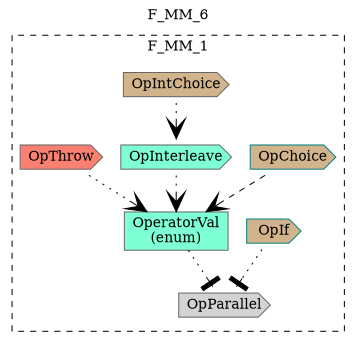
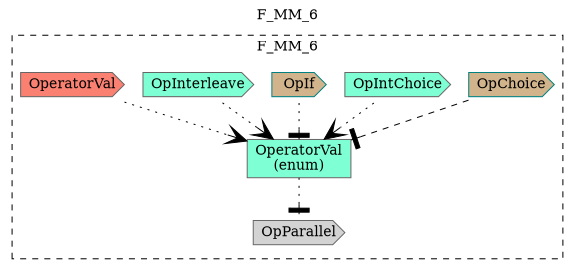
(178, 47) -> (287, 47)
(176, 85) -> (398, 85)
(176, 111) -> (357, 115)
(61, 157) -> (72, 85)
(244, 188) -> (415, 118)
(252, 264) -> (299, 116)
